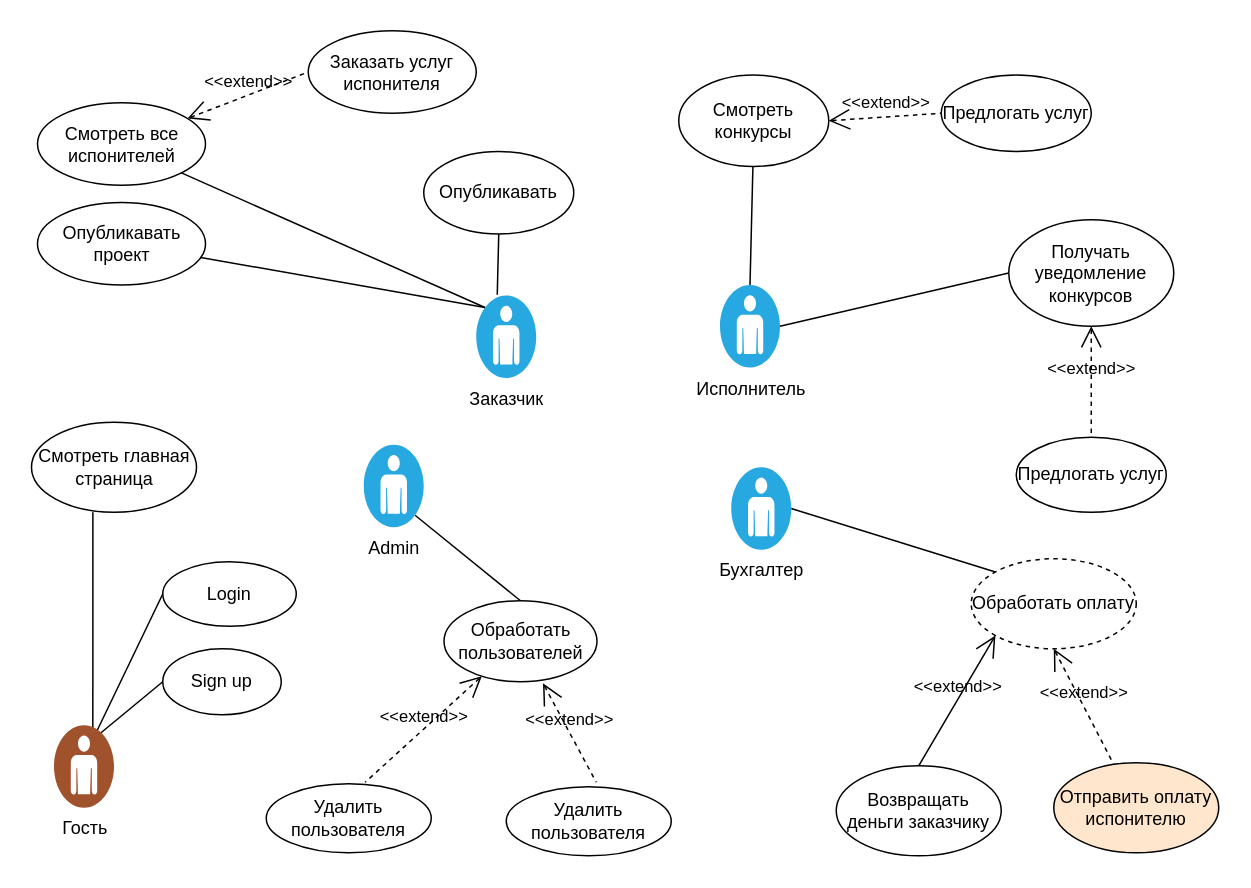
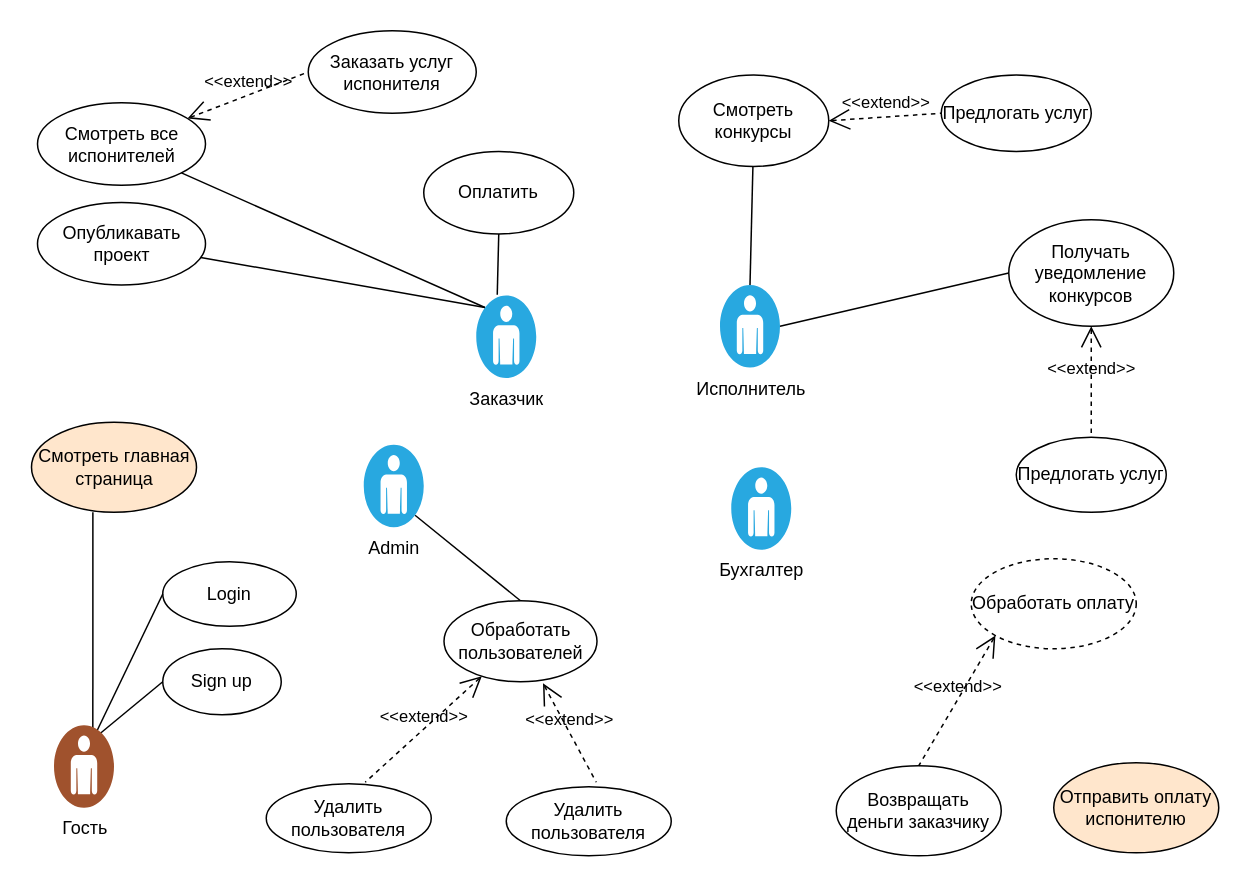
(499, 193) -> (499, 193)
(114, 467) -> (114, 467)
(894, 540) -> none
(956, 702) -> (956, 702)
(1084, 706) -> none
